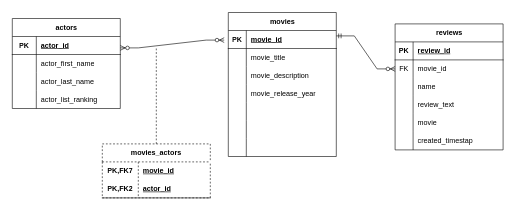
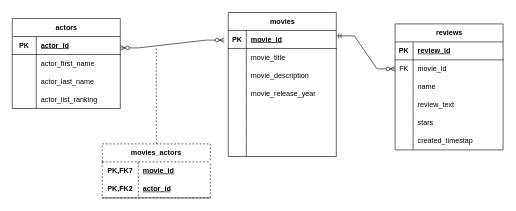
(427, 123) -> (428, 123)
